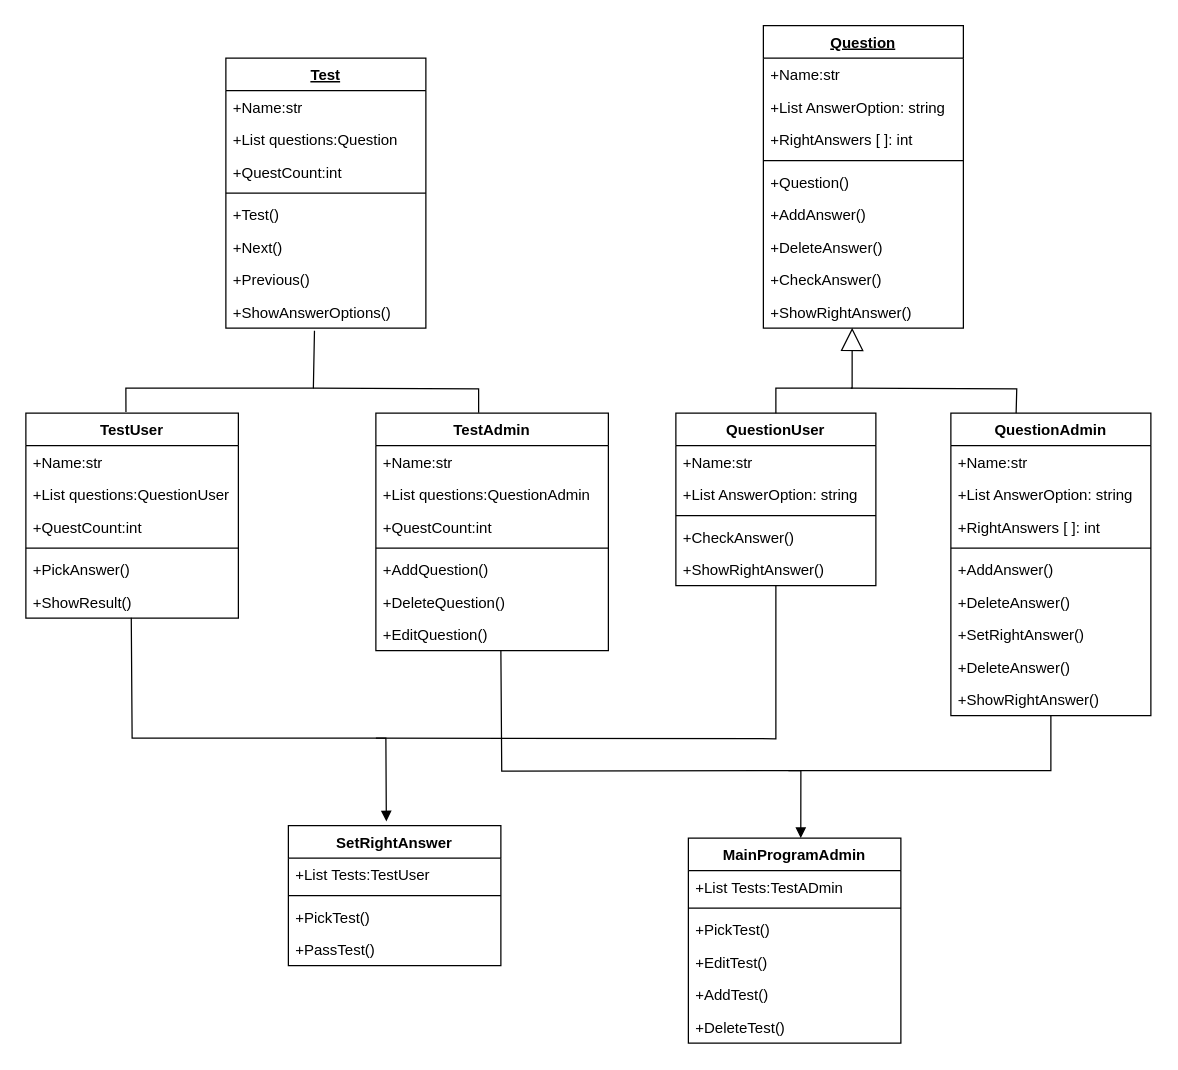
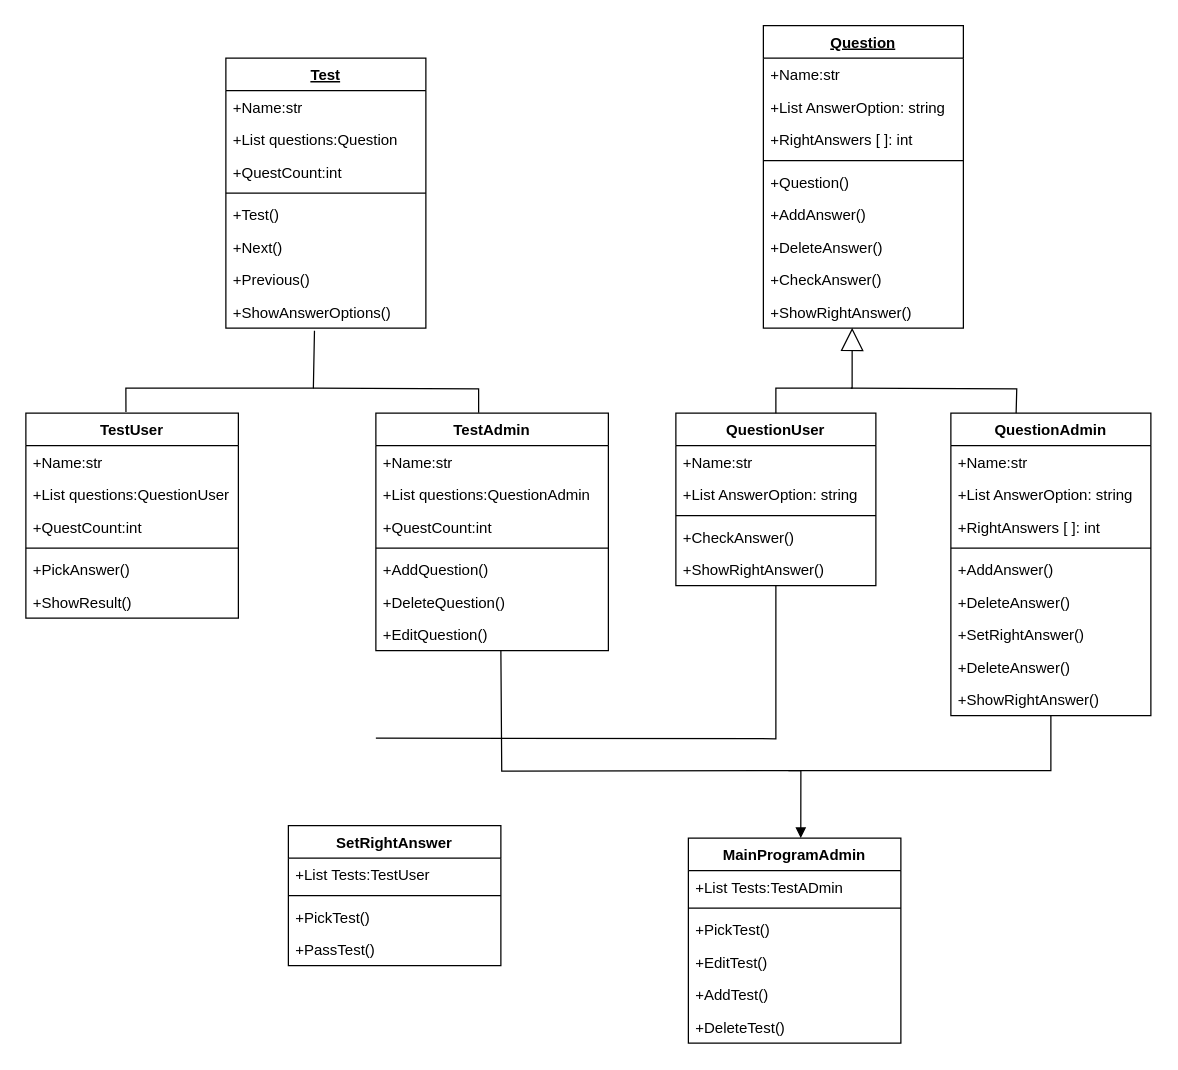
(194, 738) -> none
